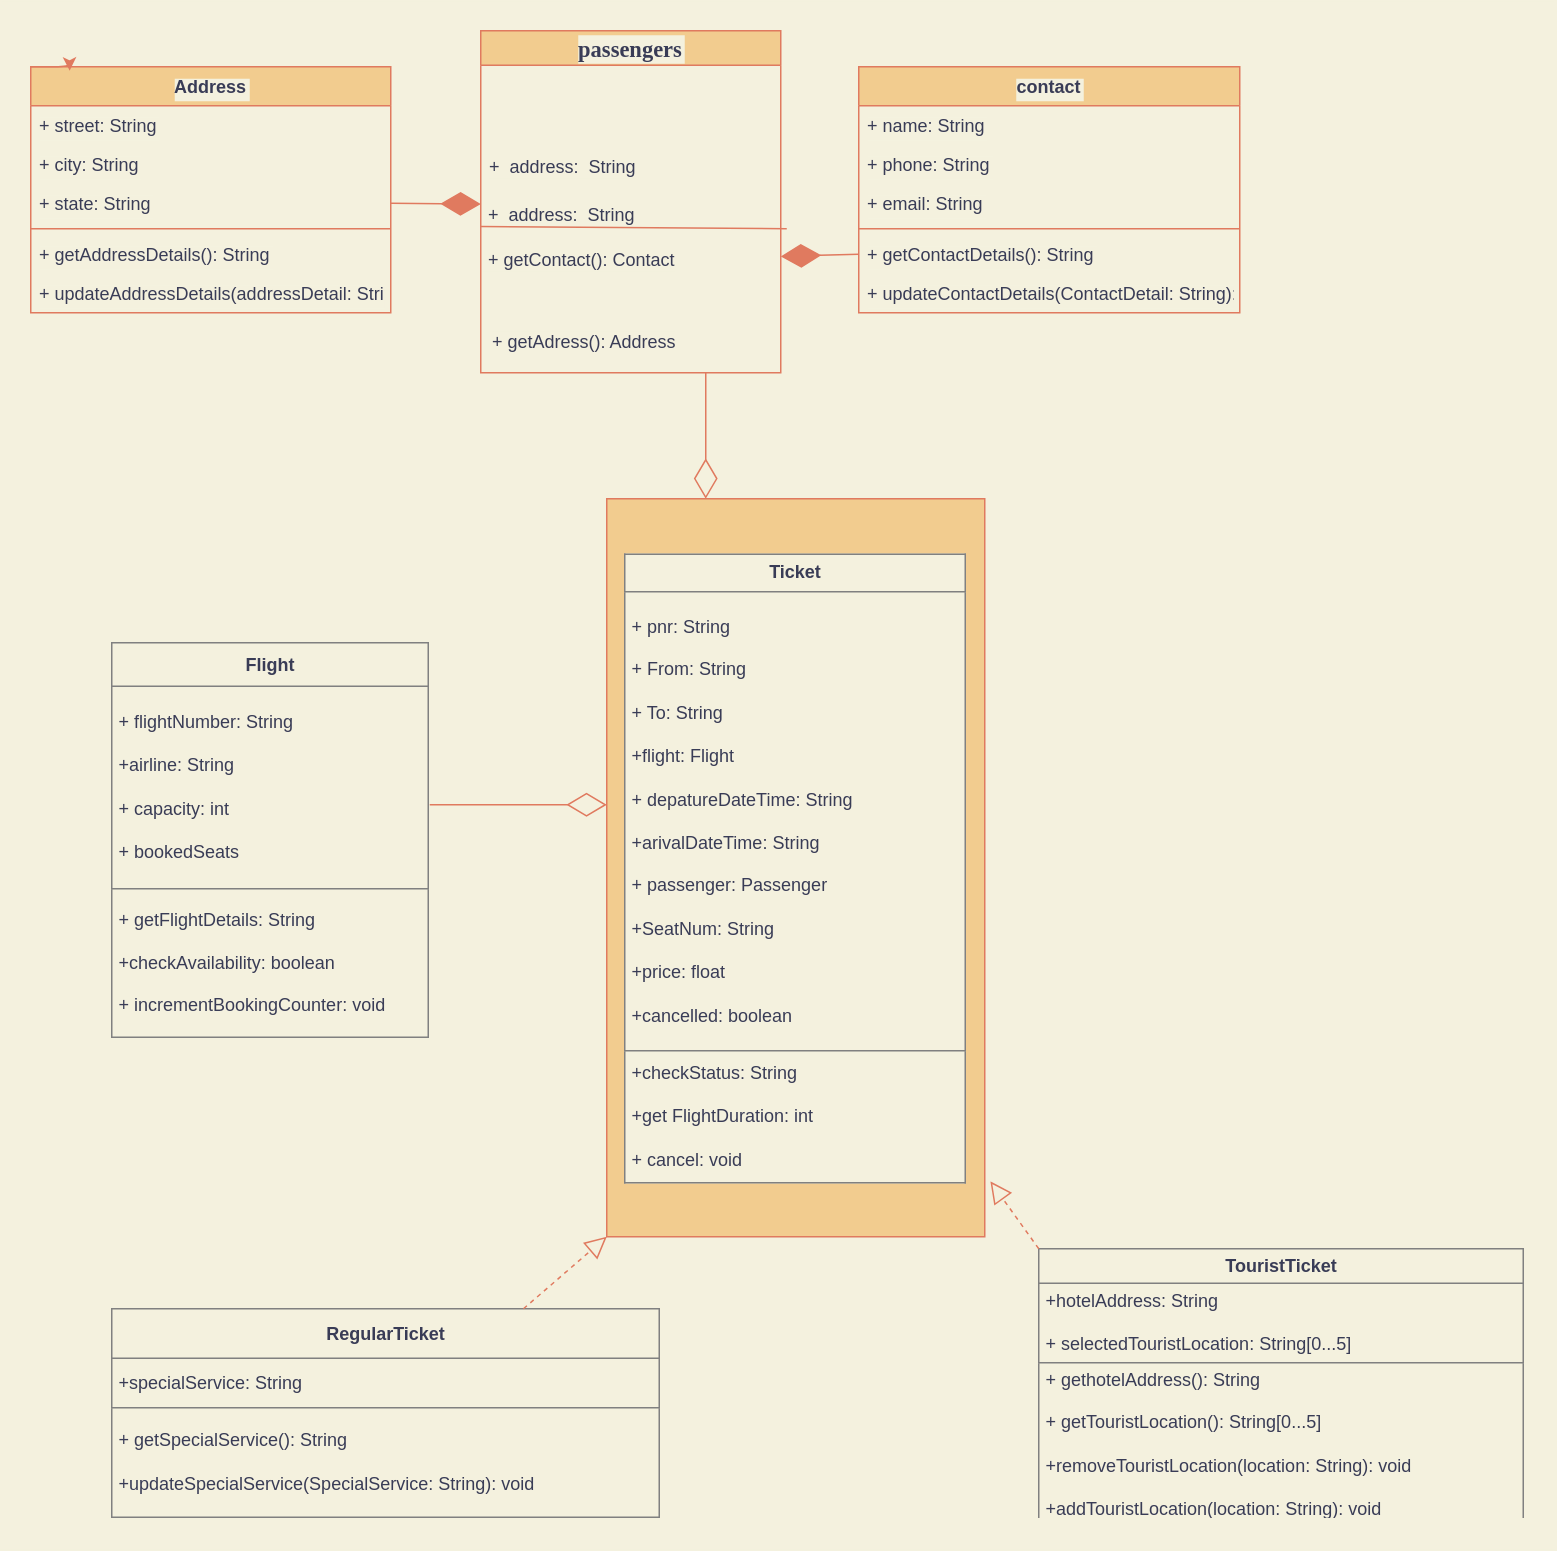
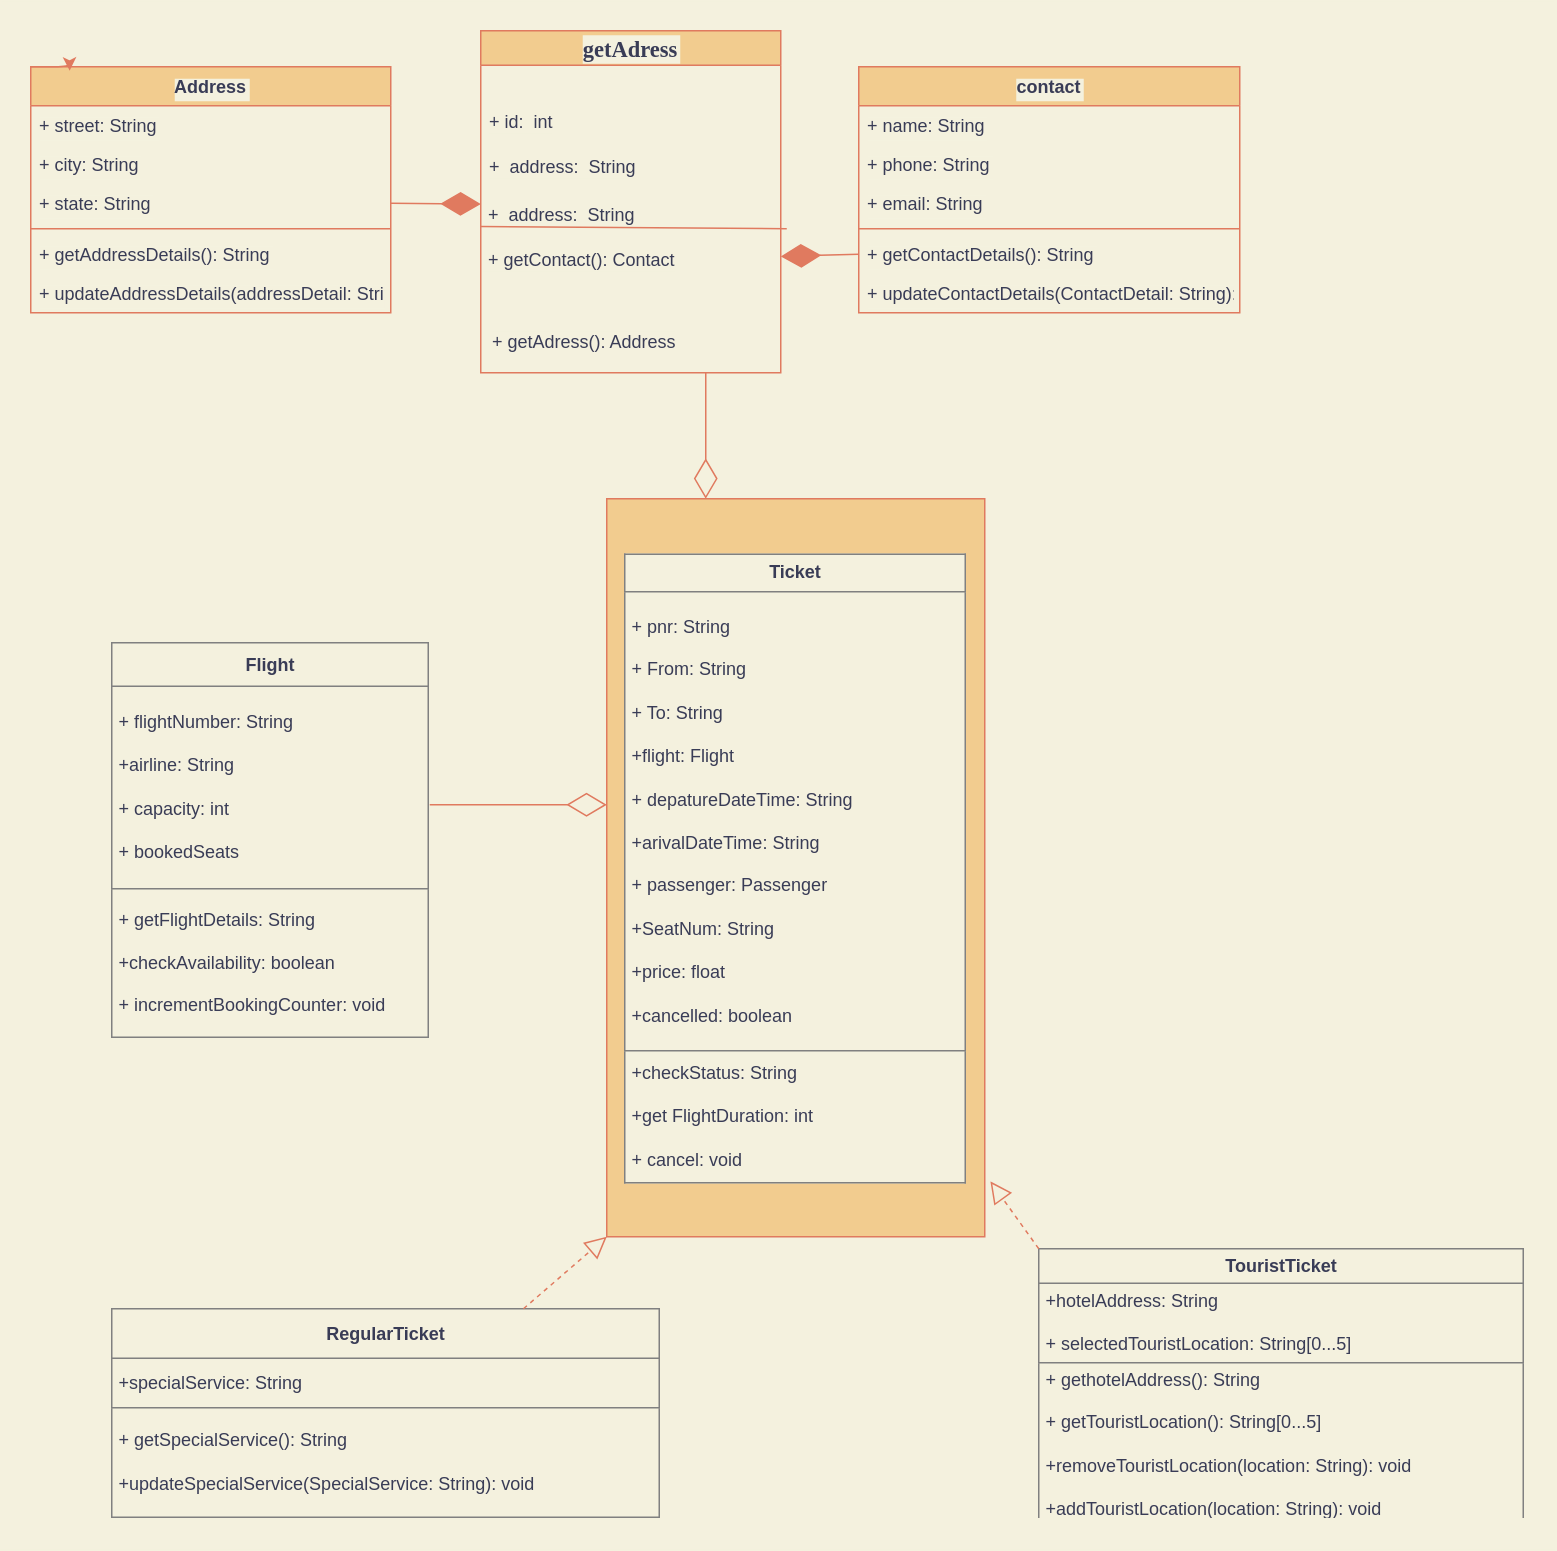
(630, 50) -> (630, 50)
none -> (631, 122)
